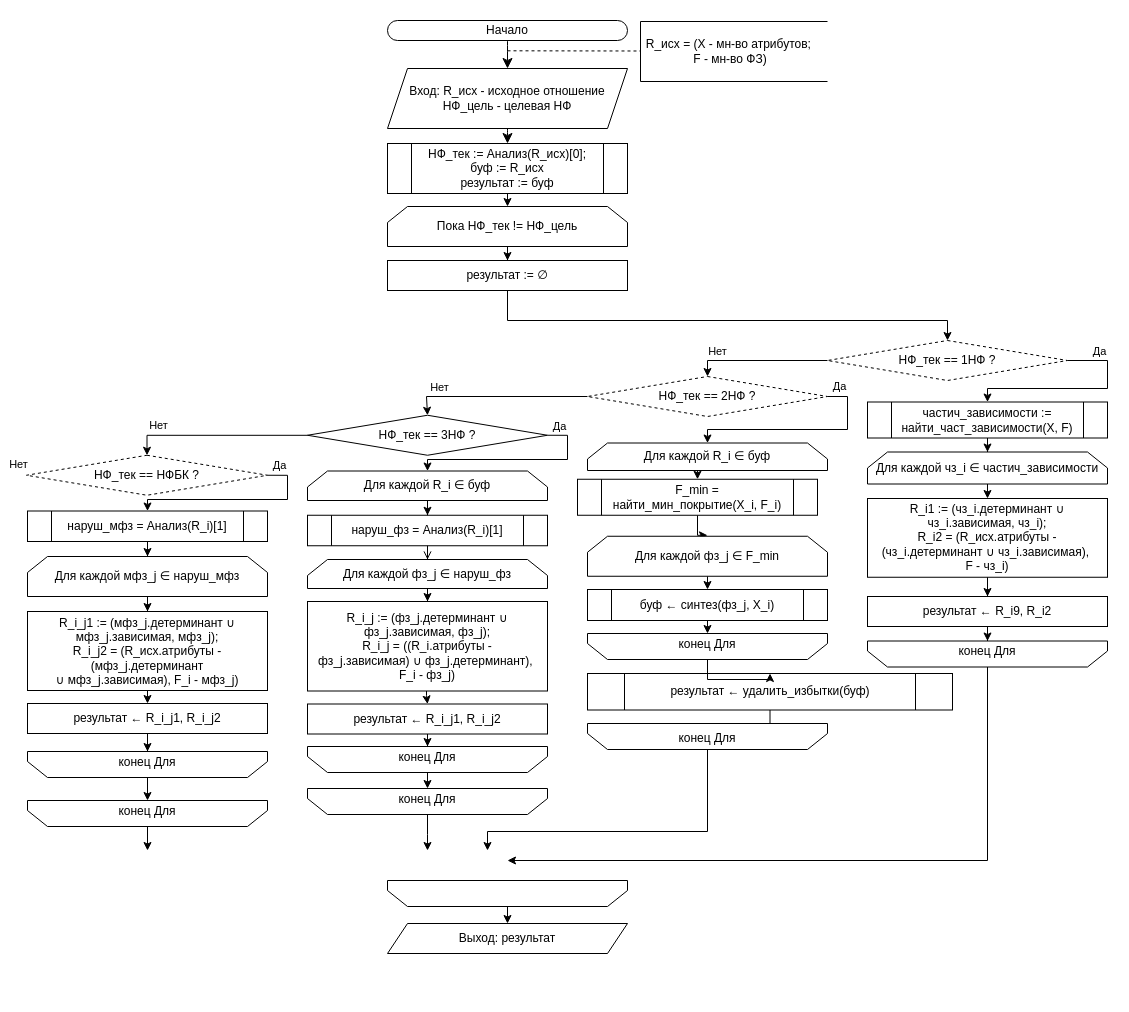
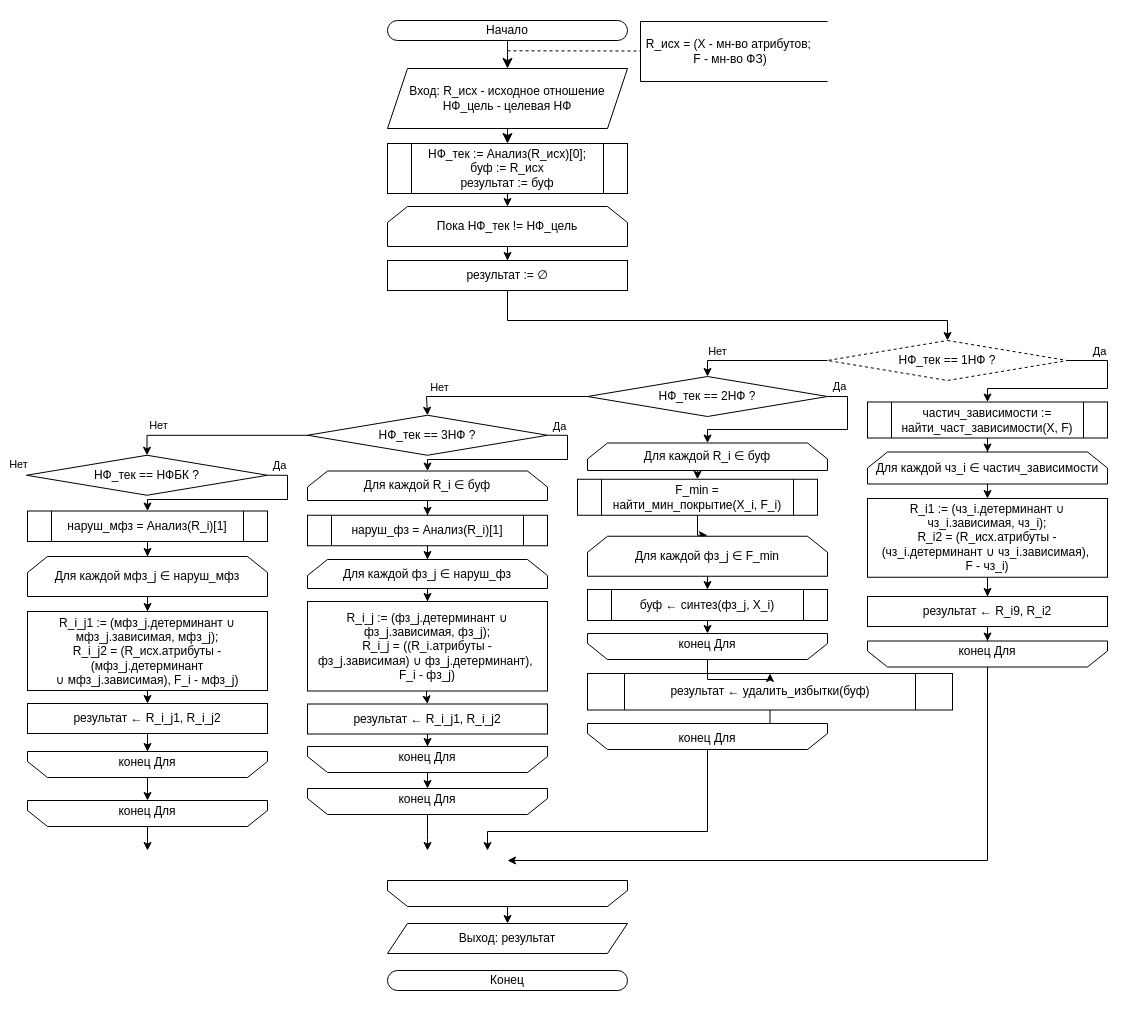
(708, 397) -> (708, 397)
(147, 475) -> (147, 475)
(428, 552) -> (428, 551)
none -> (508, 981)
